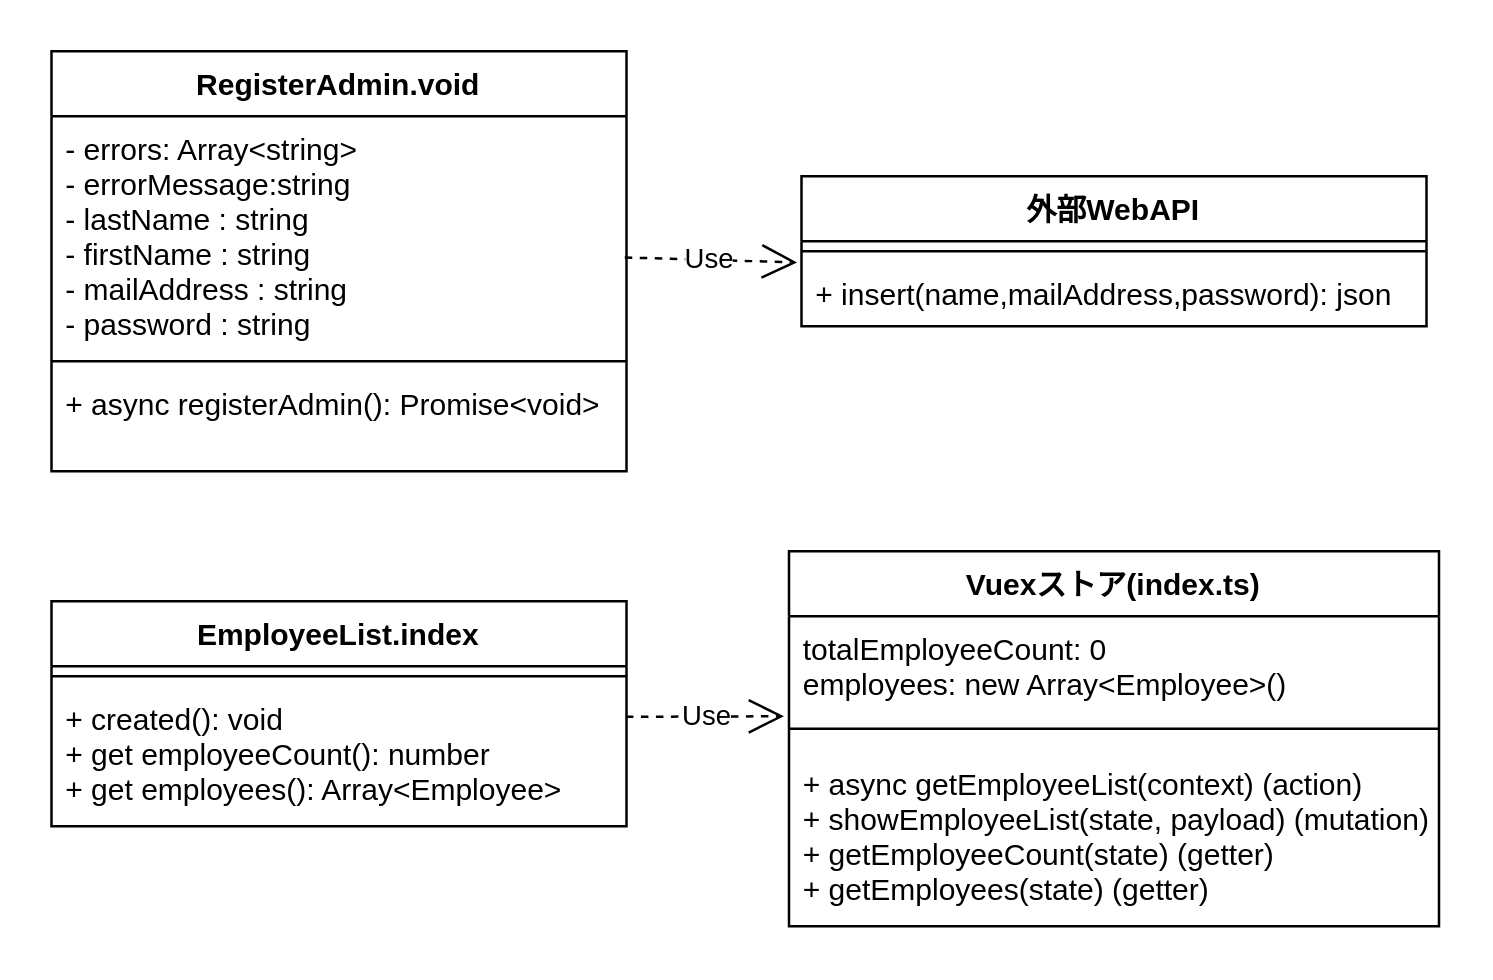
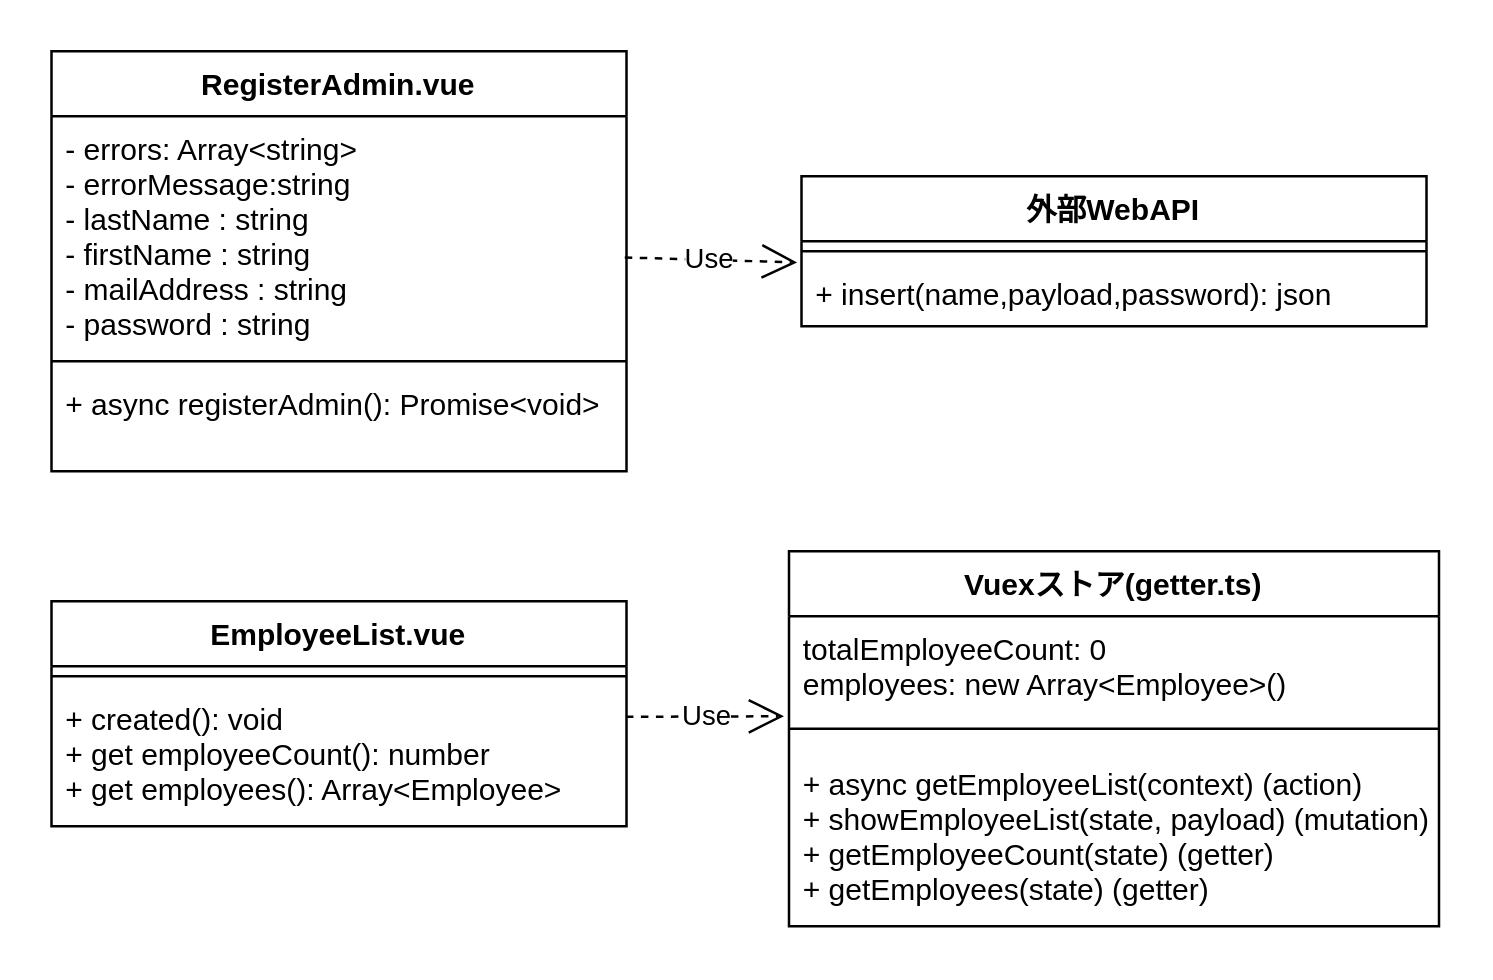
(338, 85) -> (338, 85)
(1128, 295) -> (1099, 295)
(1113, 585) -> (1113, 585)
(338, 635) -> (338, 635)
